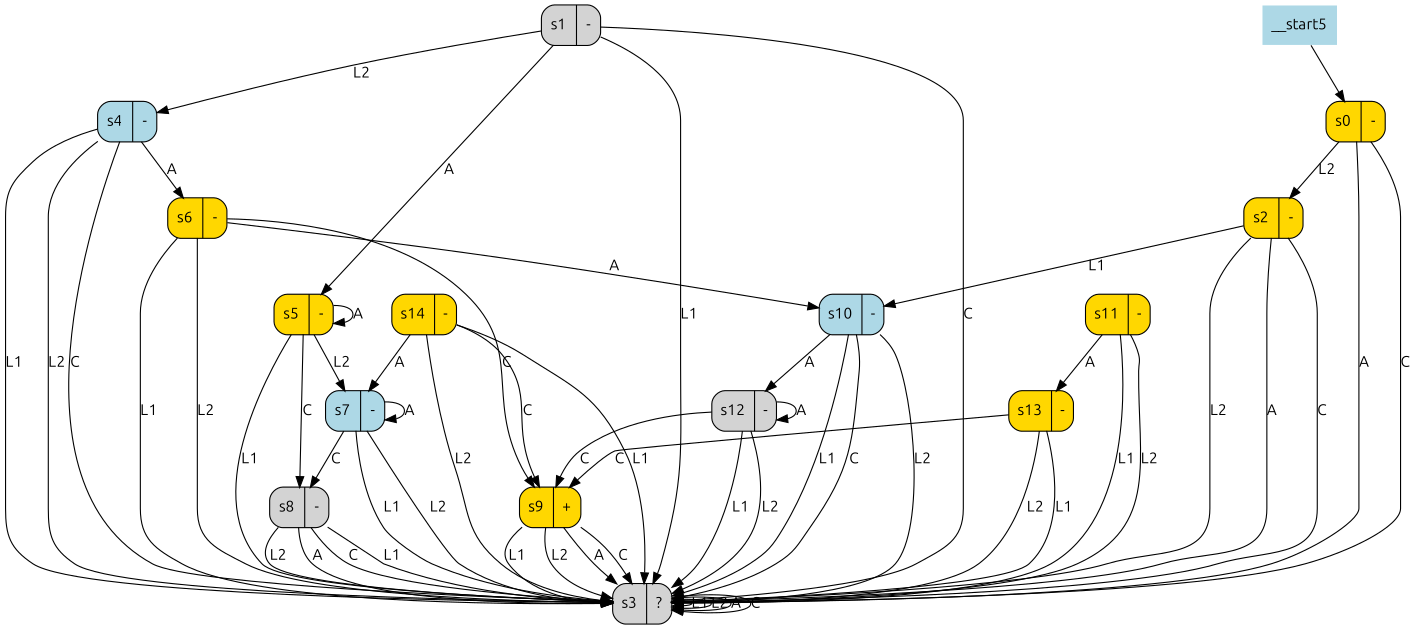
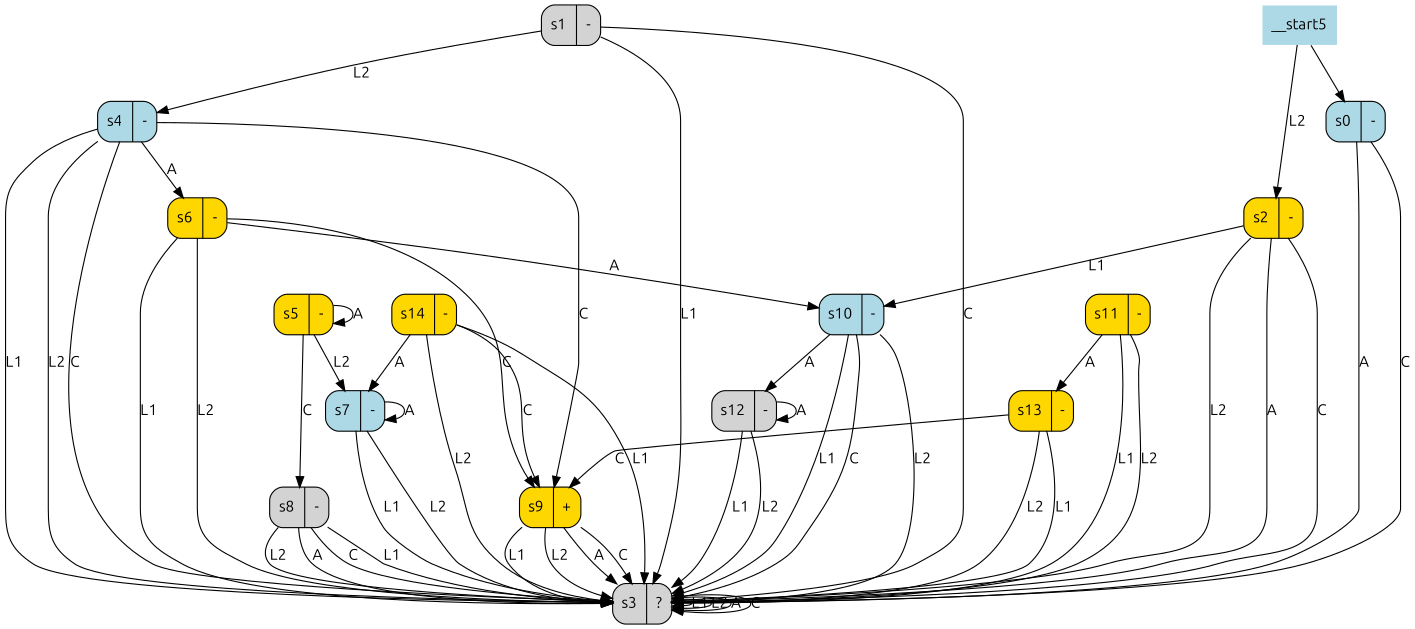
(1356, 122) -> (1356, 122)
(441, 166) -> none
(1318, 166) -> (1287, 116)
(627, 427) -> (509, 161)
(330, 455) -> none
(256, 555) -> none
